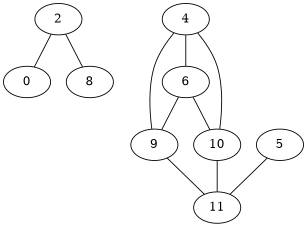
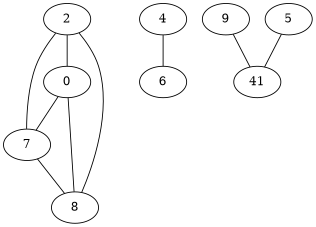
(152, 78) -> none
(170, 113) -> none
none -> (27, 145)
none -> (71, 145)
(217, 145) -> none
(217, 208) -> (257, 82)
